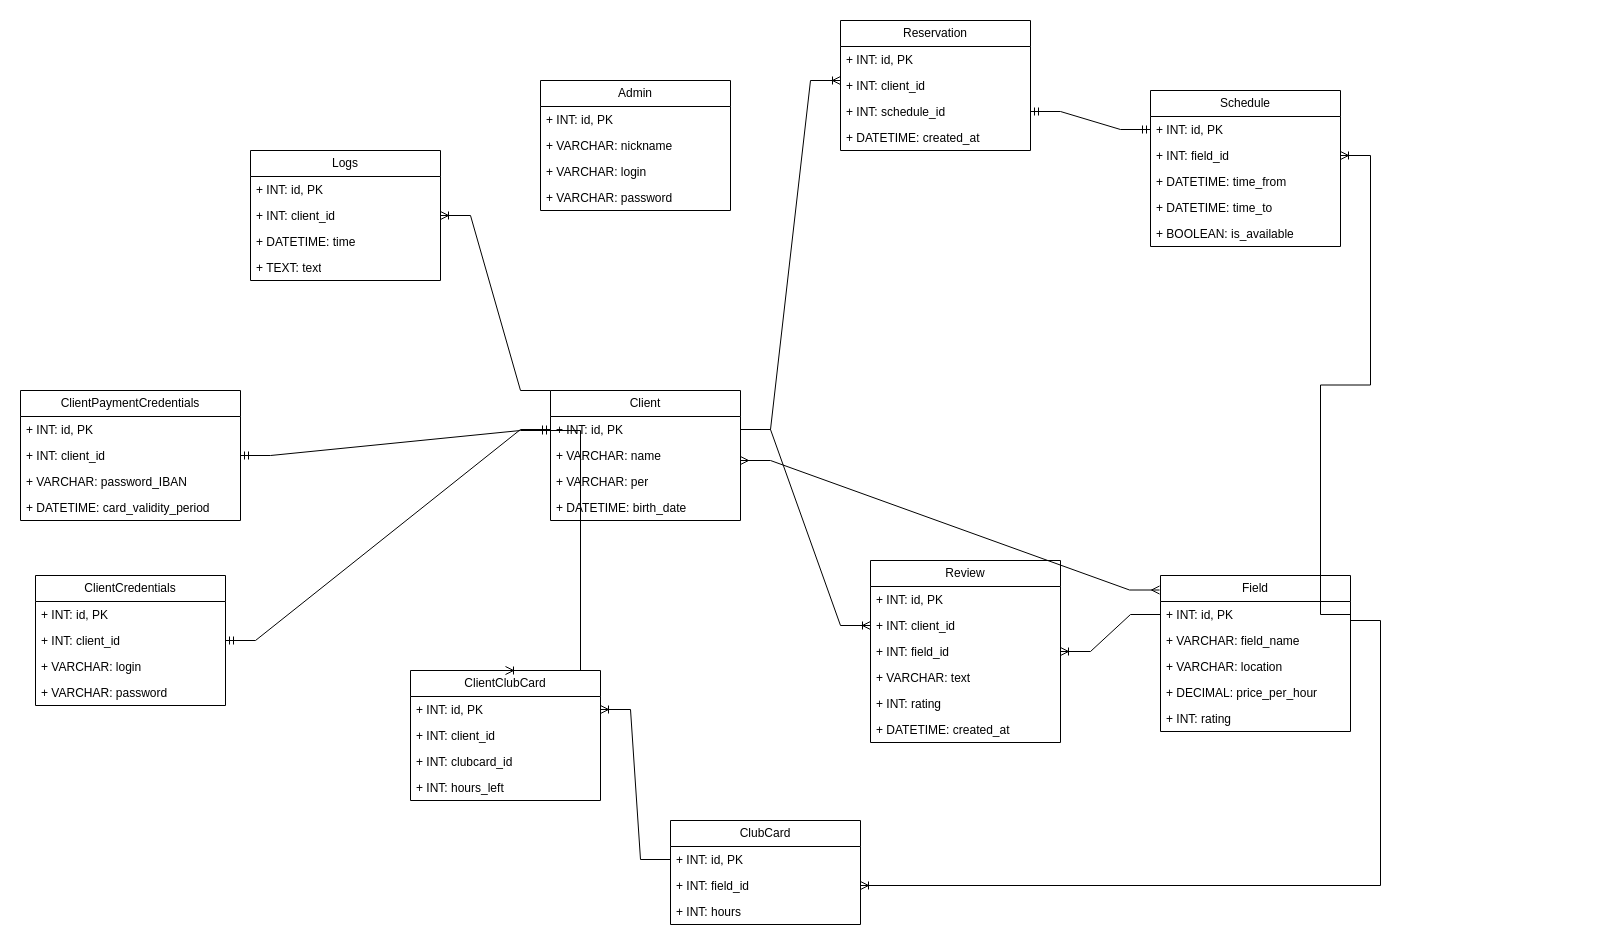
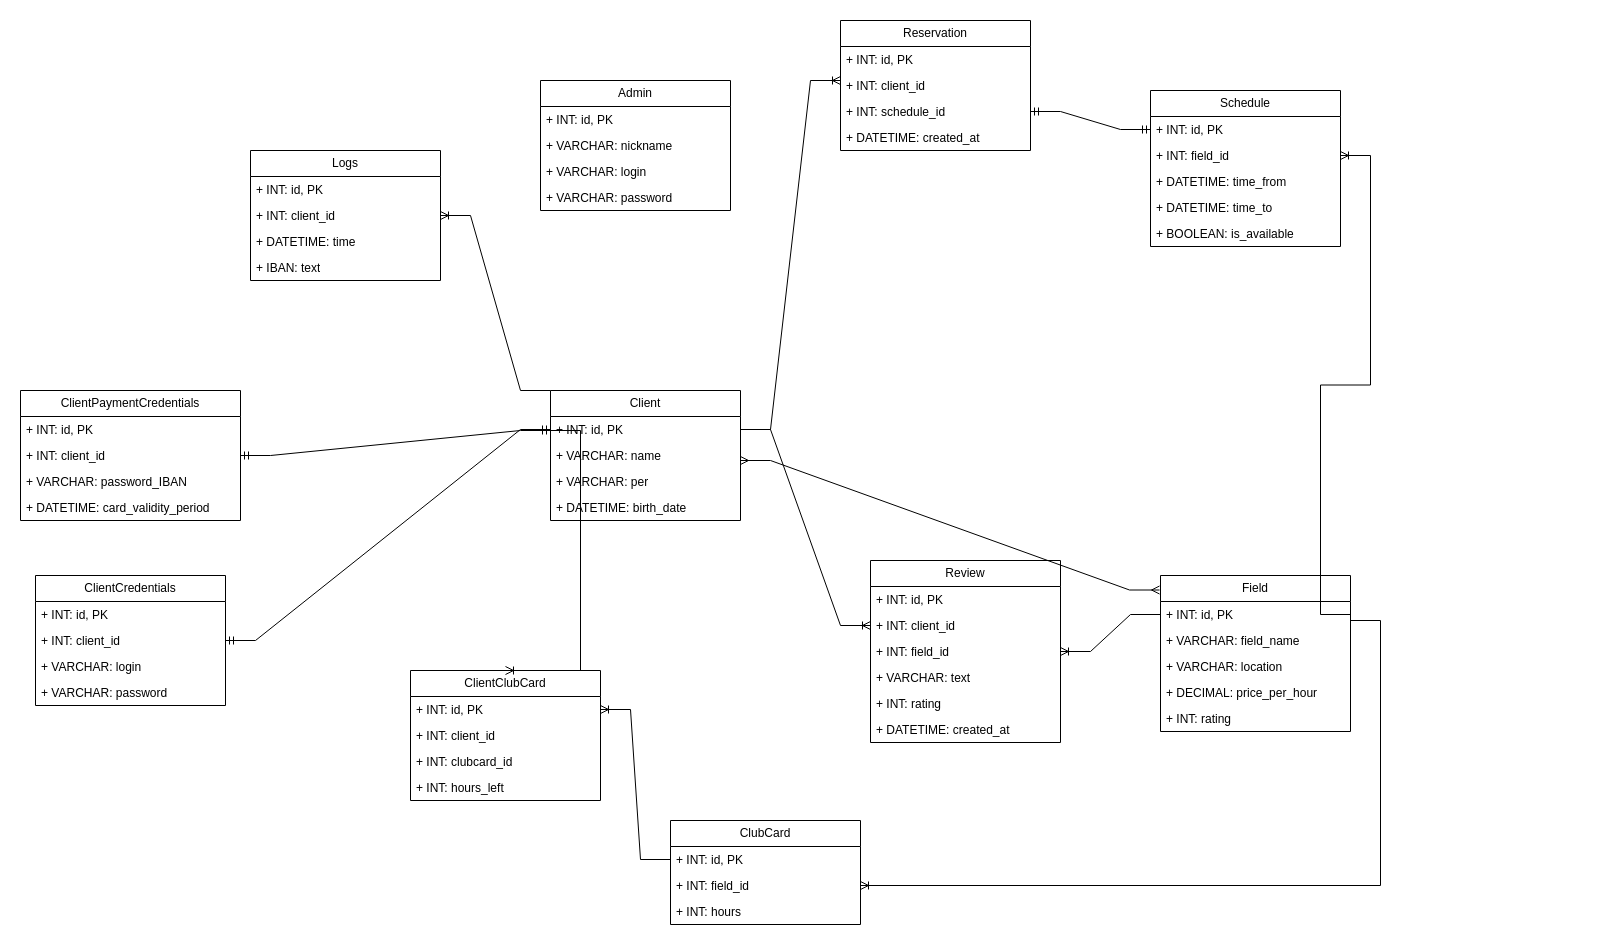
(292, 269) -> (292, 269)
